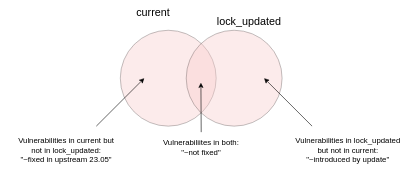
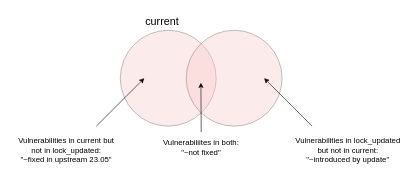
(153, 12) -> (162, 21)
(249, 21) -> none
